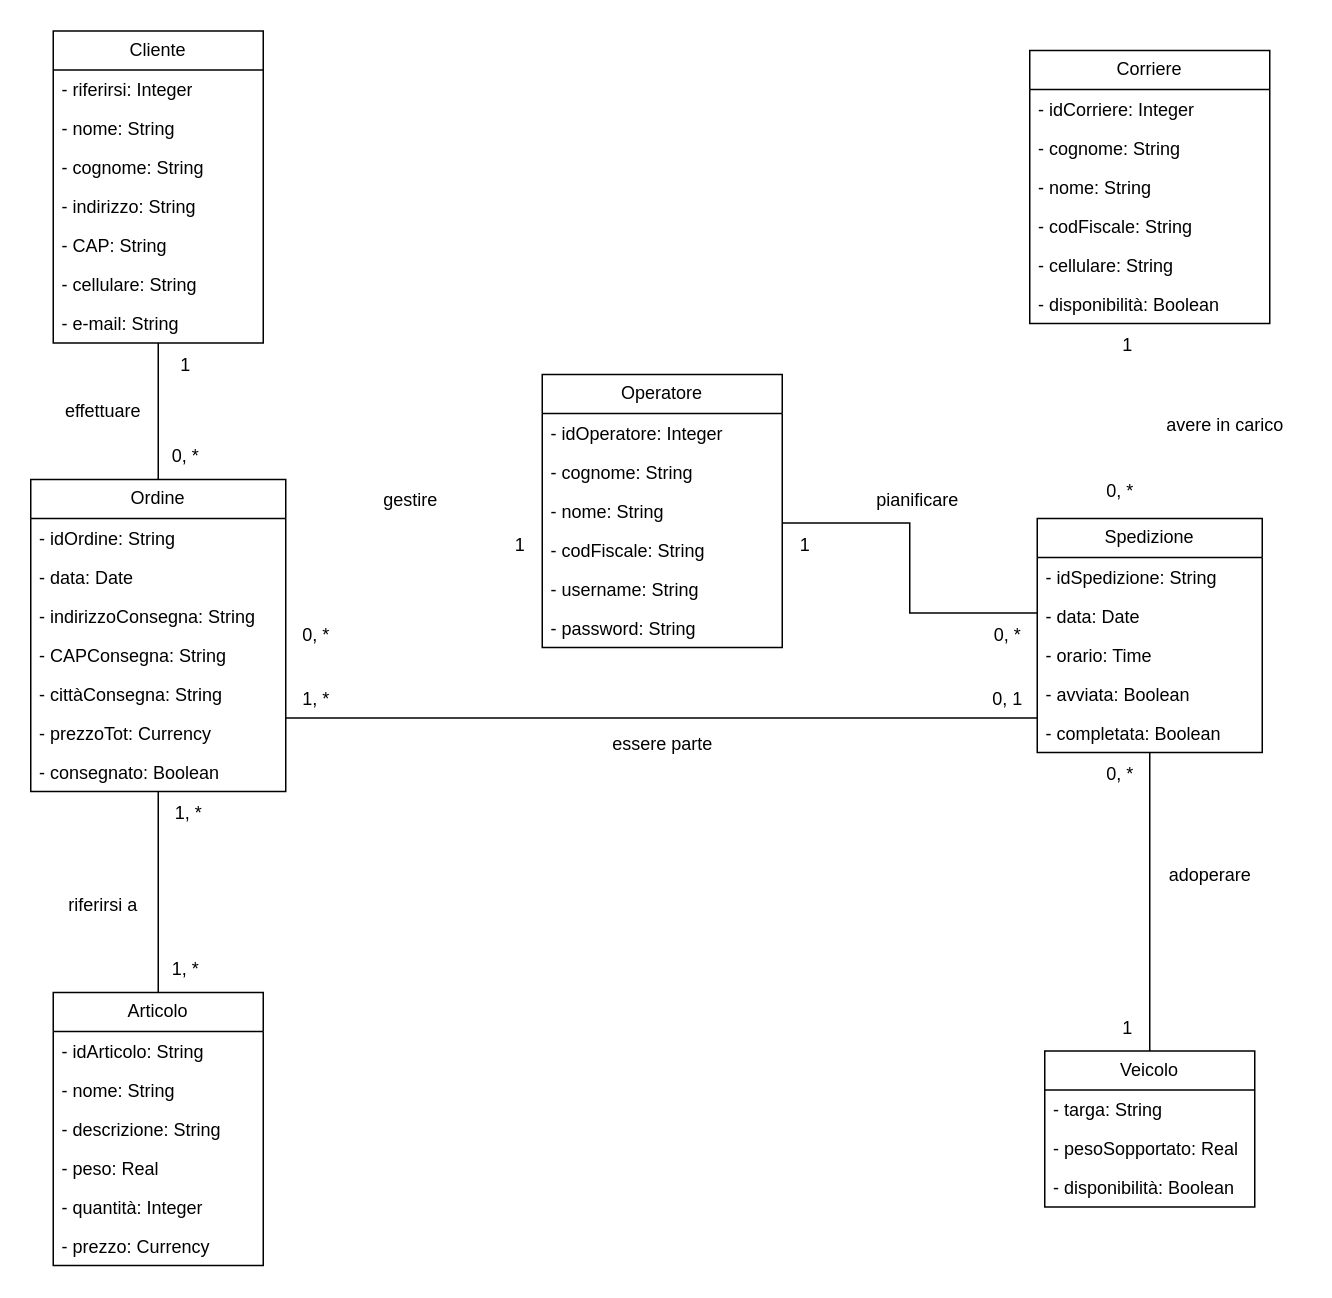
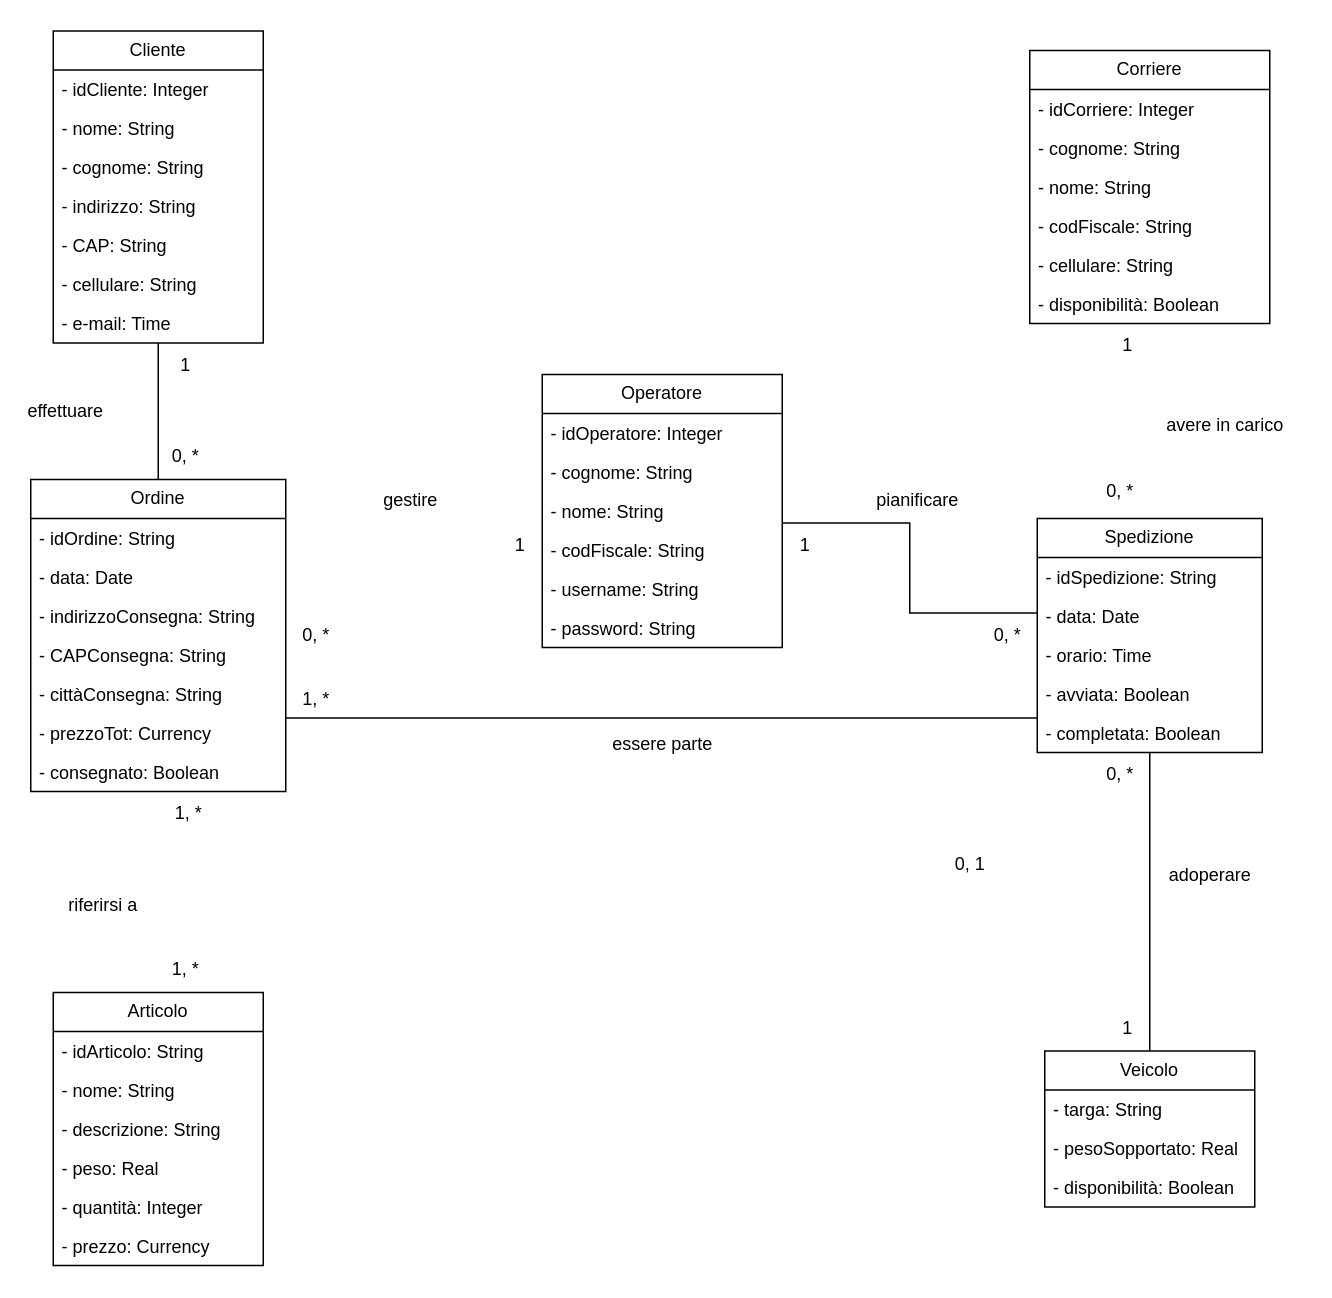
(149, 91) -> (149, 91)
(129, 325) -> (119, 325)
(103, 412) -> (65, 412)
(1007, 700) -> (970, 865)
(158, 891) -> none
